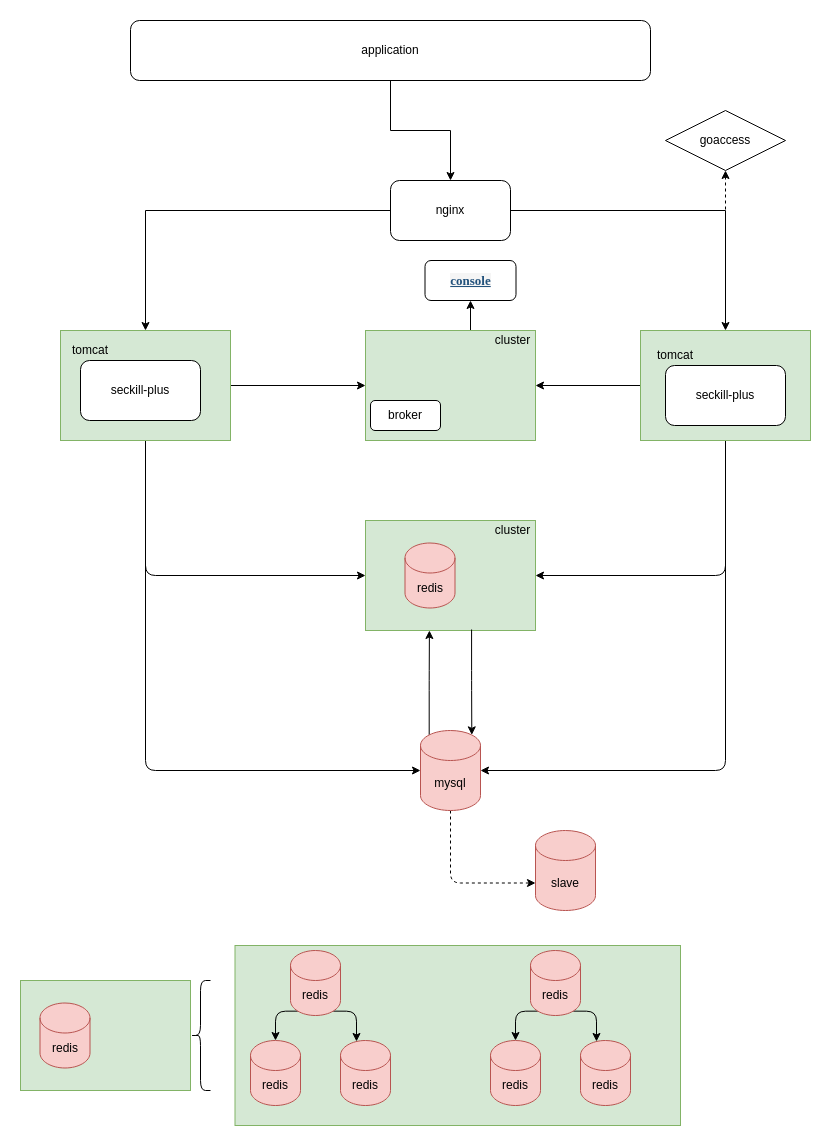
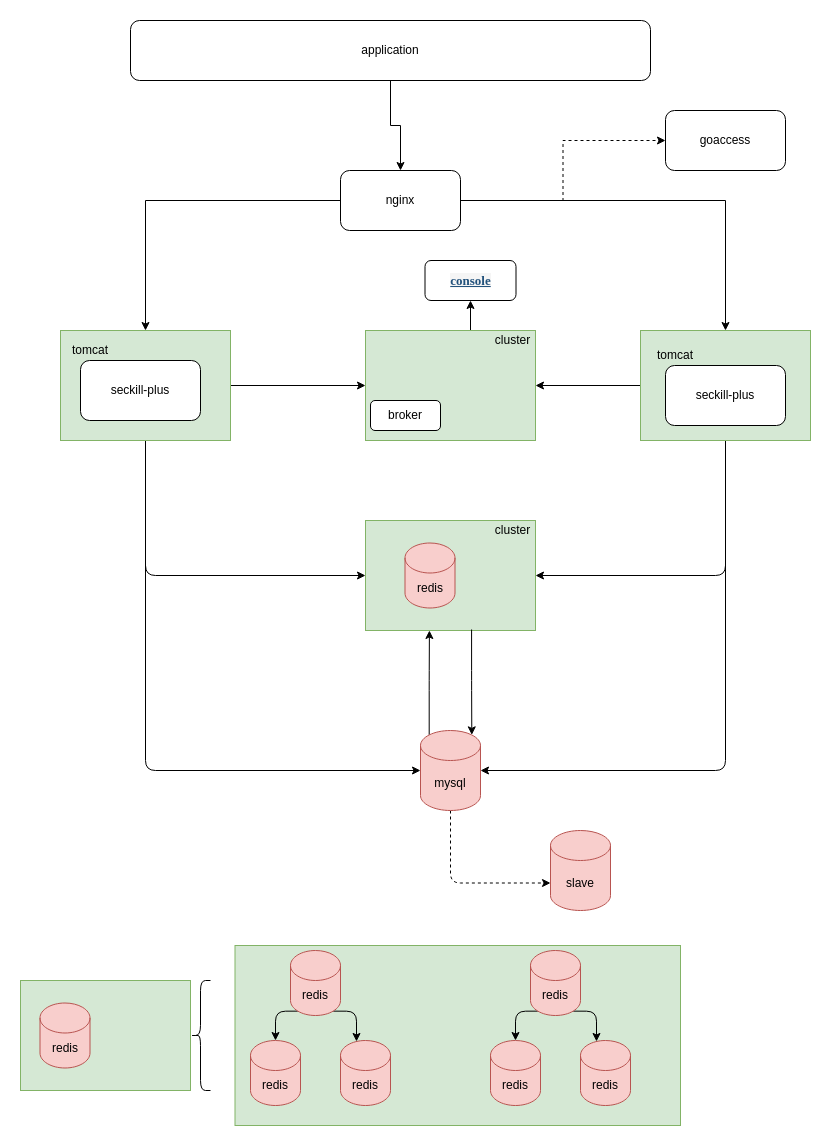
(726, 141) -> (726, 141)
(451, 211) -> (401, 201)
(566, 871) -> (581, 871)
